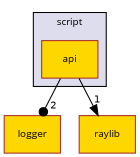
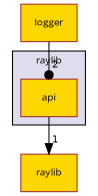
(70, 22) -> (49, 61)
(53, 93) -> (49, 58)
